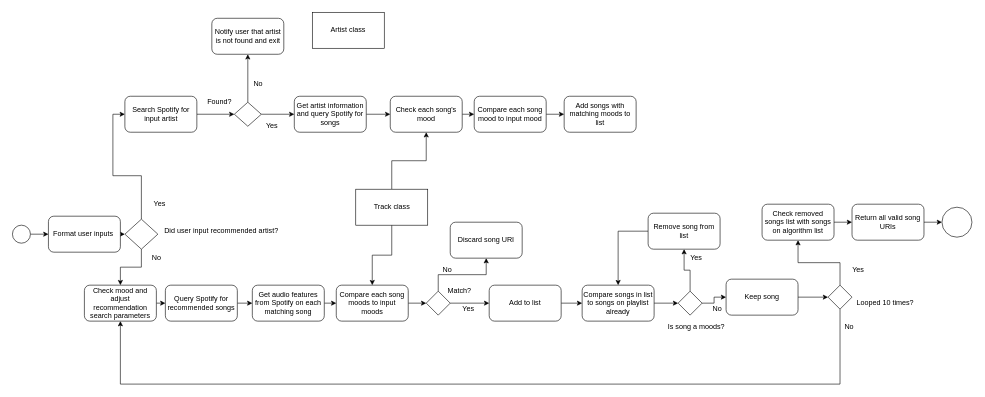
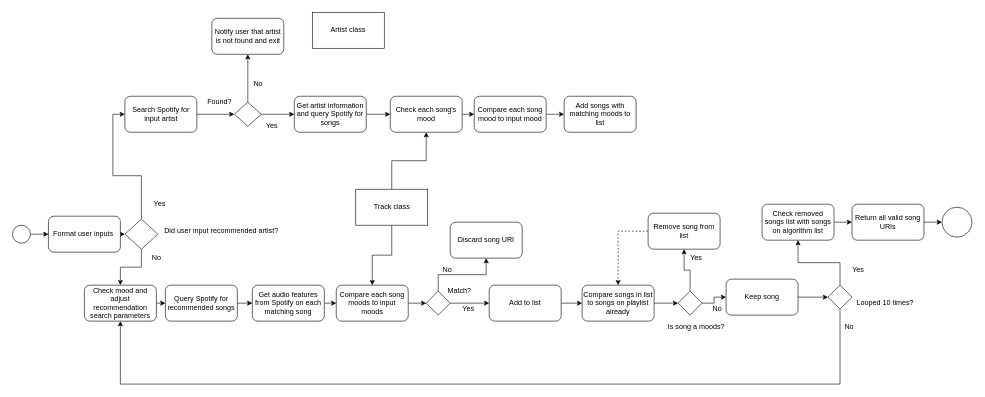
(618, 241) -> (618, 241)
